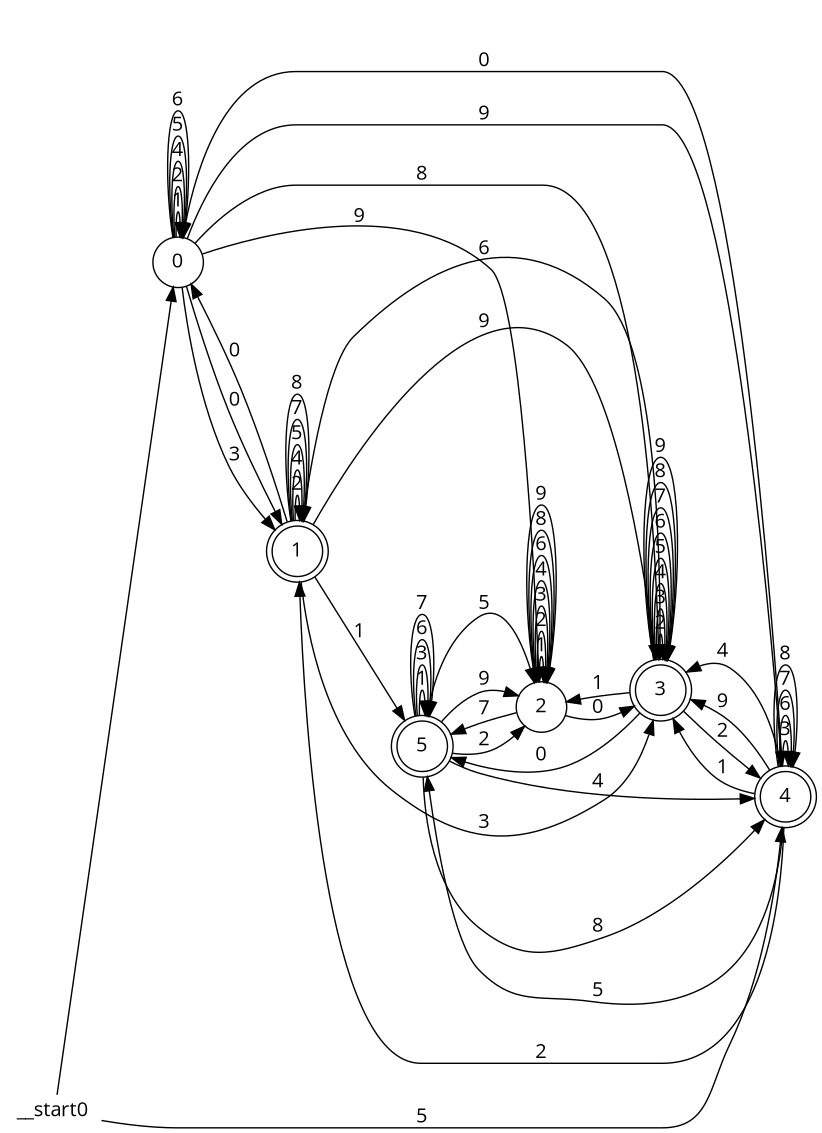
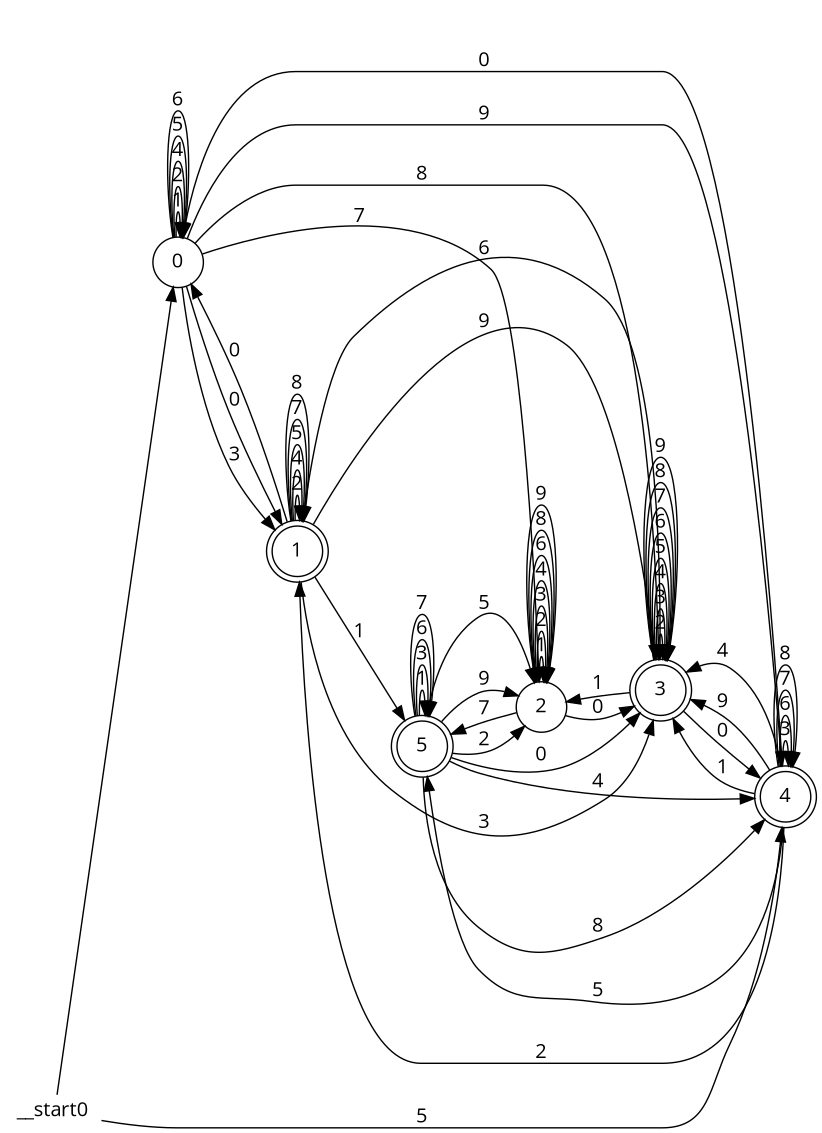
(360, 217) -> (360, 217)
(723, 732) -> (723, 732)
(561, 768) -> (547, 771)
